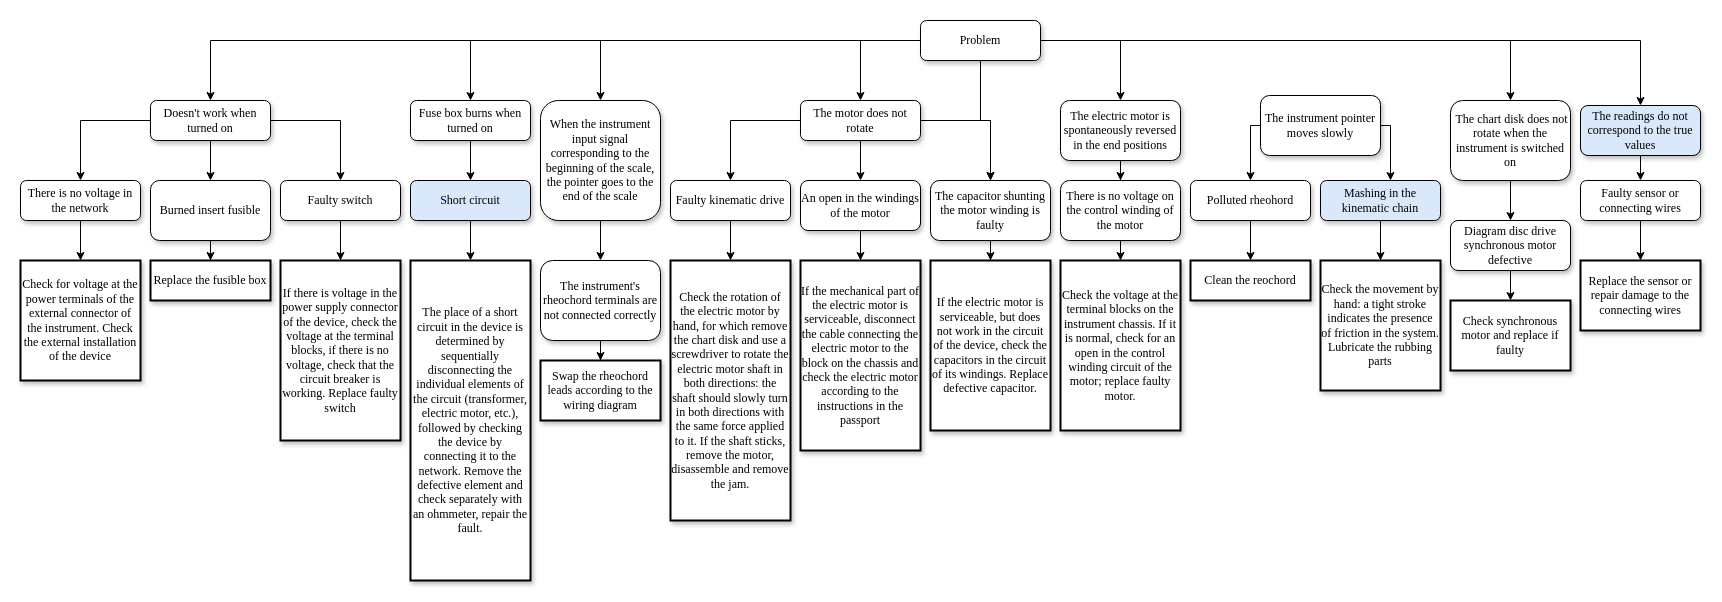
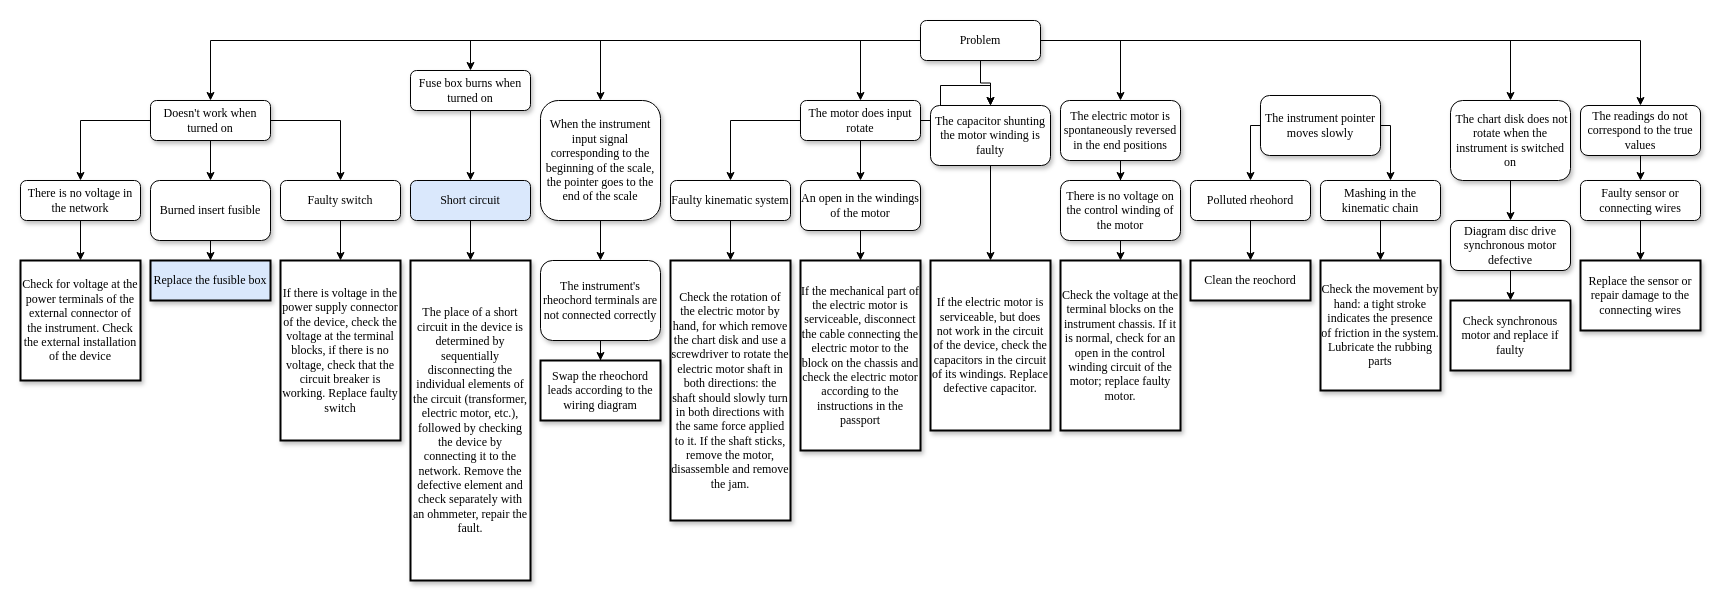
(471, 121) -> (471, 91)
(861, 121) -> (861, 121)
(1641, 131) -> (1641, 131)
(731, 201) -> (731, 201)
(1381, 201) -> (1381, 201)
(991, 211) -> (991, 136)
(211, 281) -> (211, 281)
